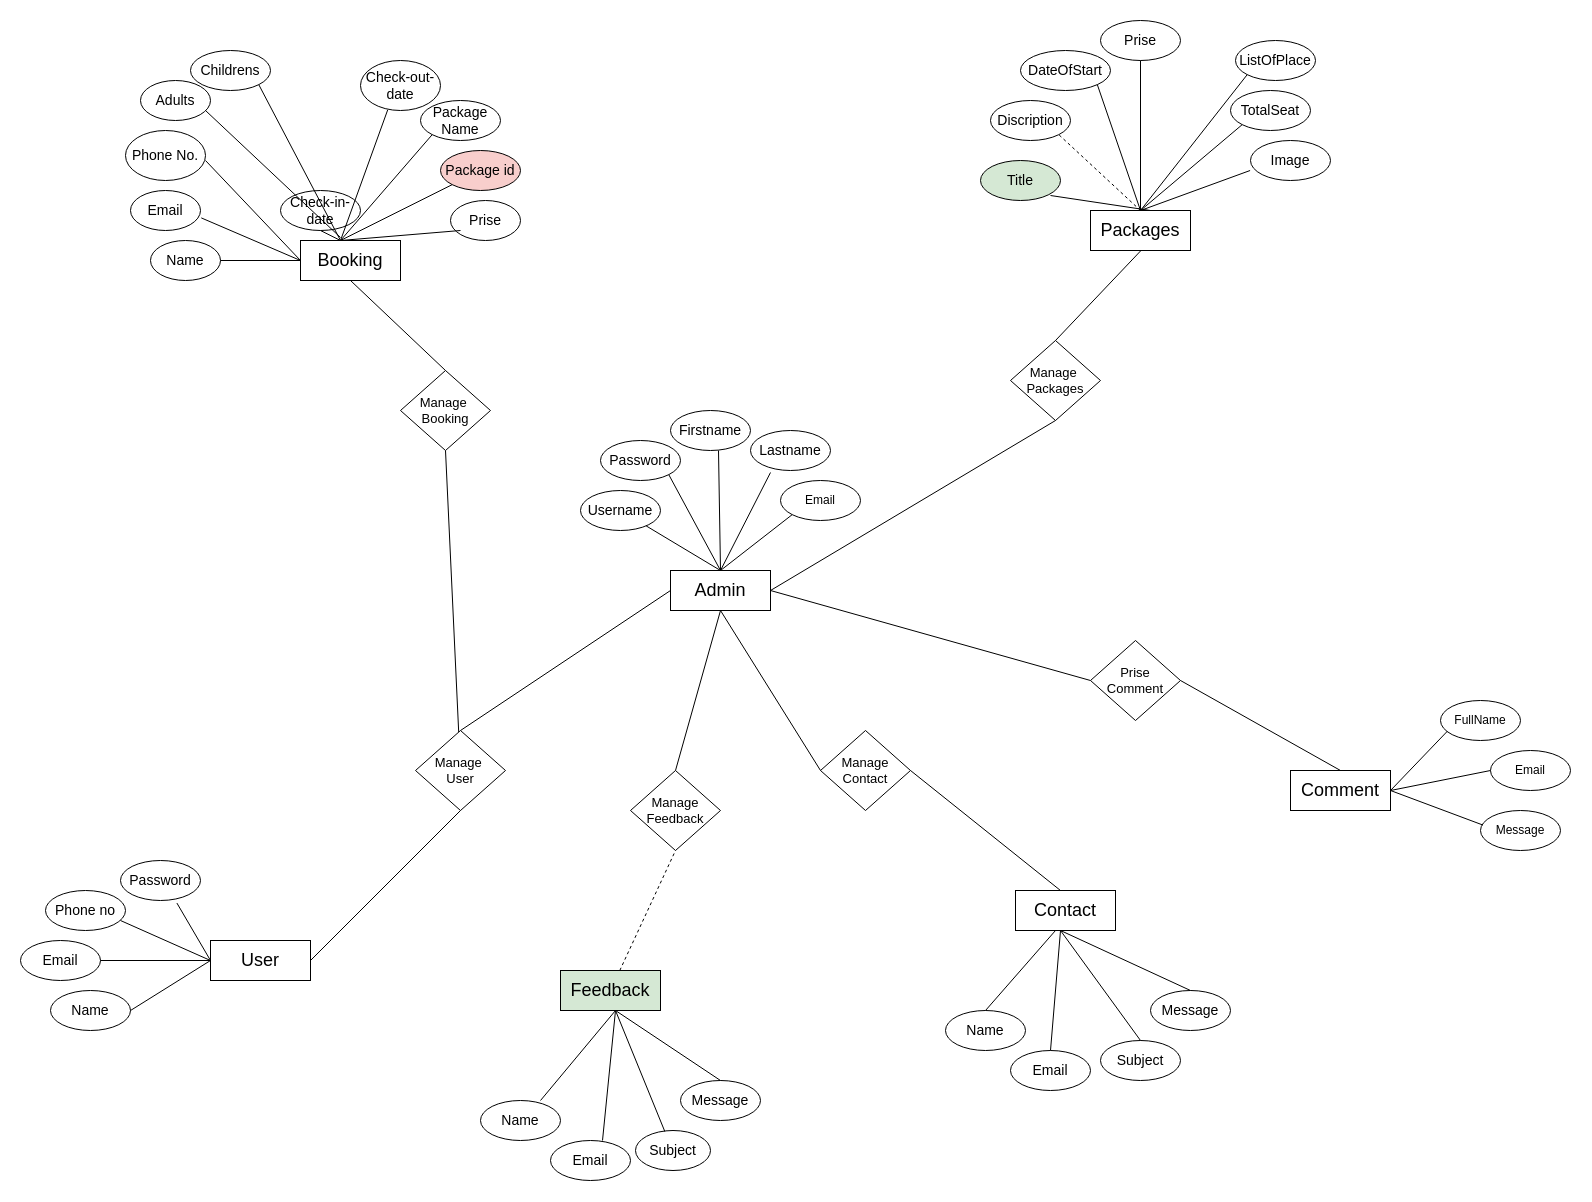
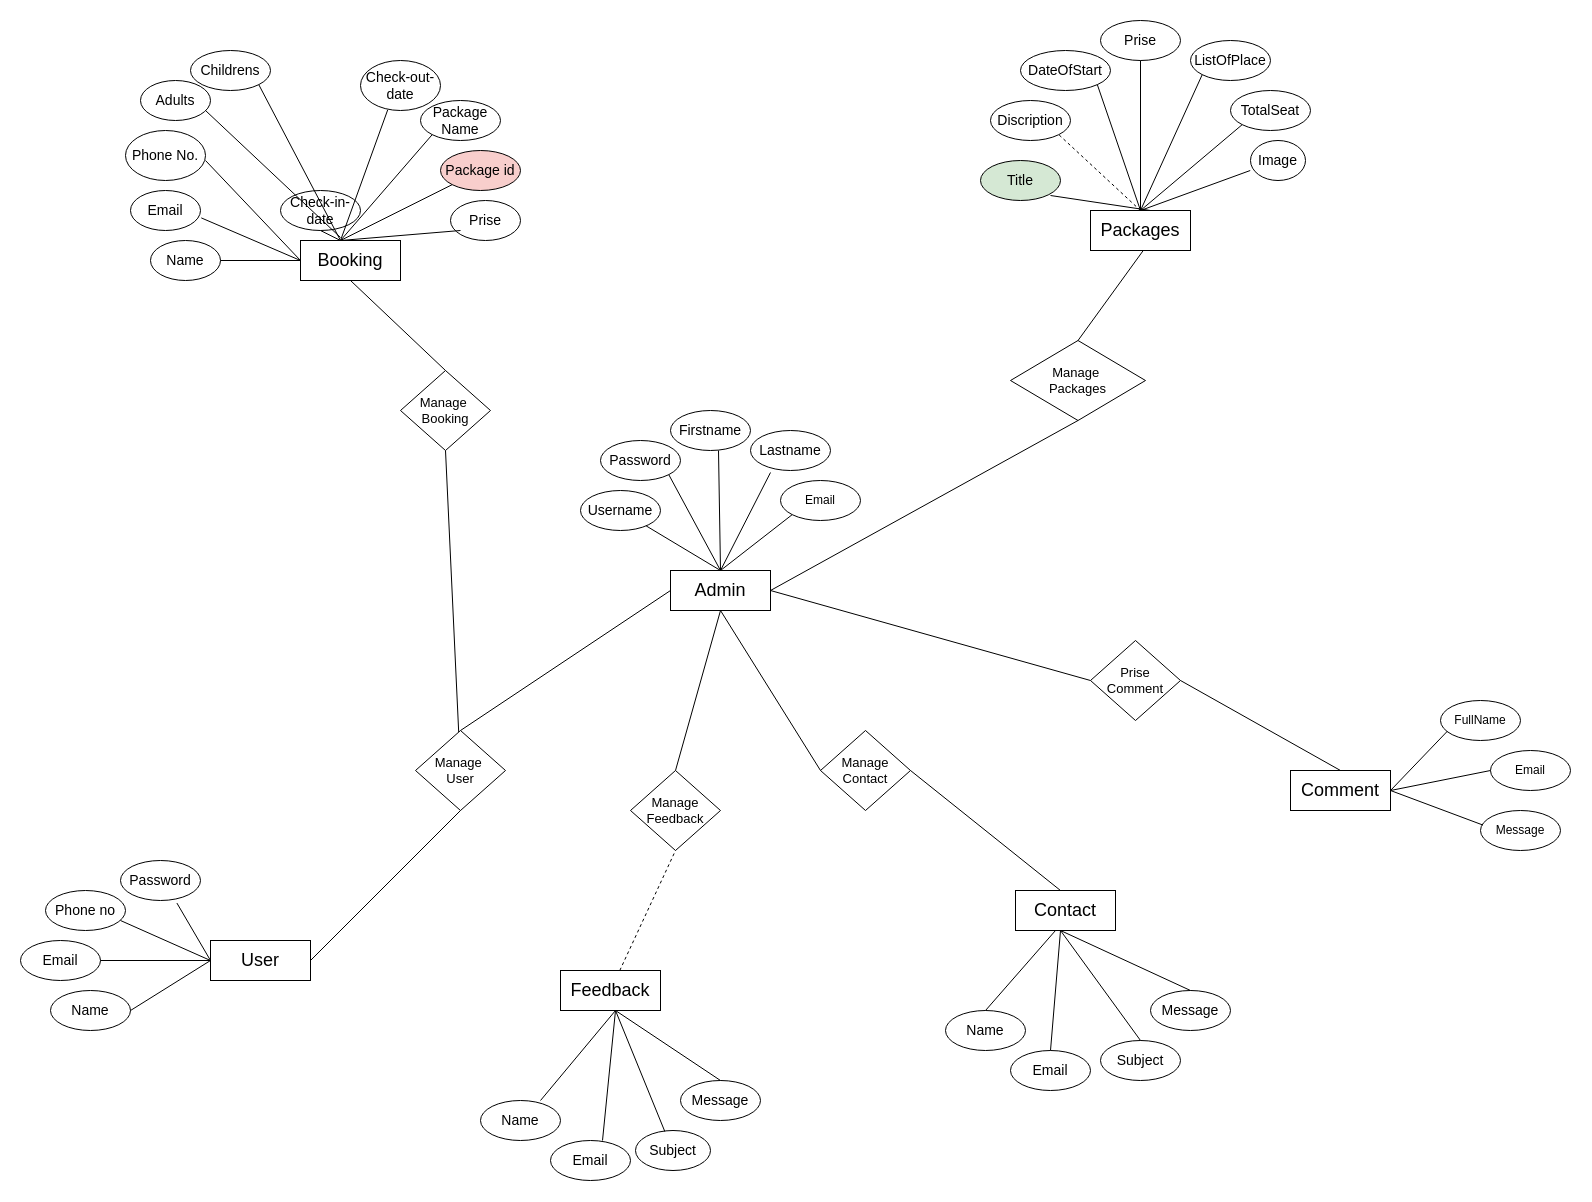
(1276, 61) -> (1231, 61)
(1291, 161) -> (1278, 161)
(1056, 381) -> (1078, 381)
(611, 991) -> (611, 991)
